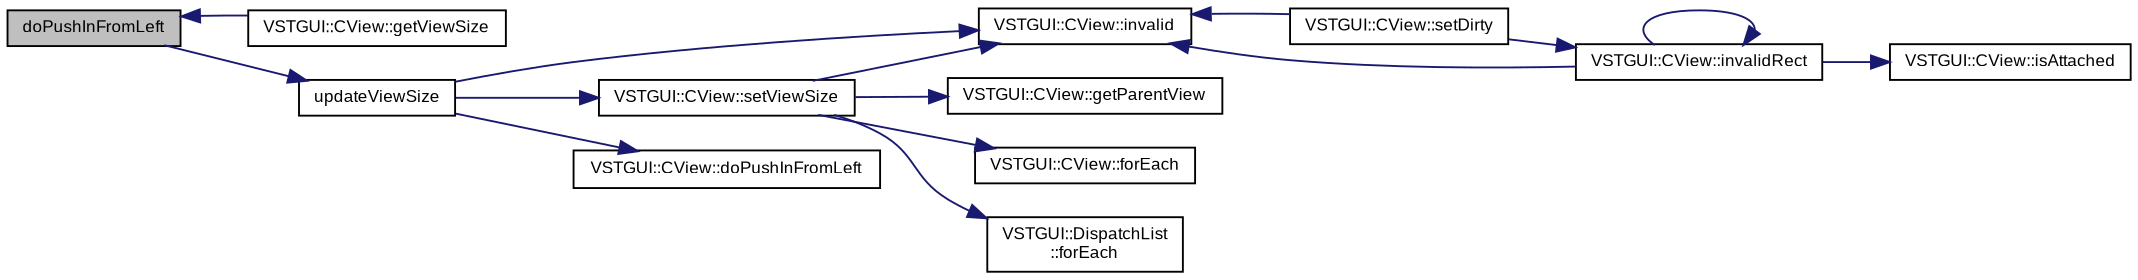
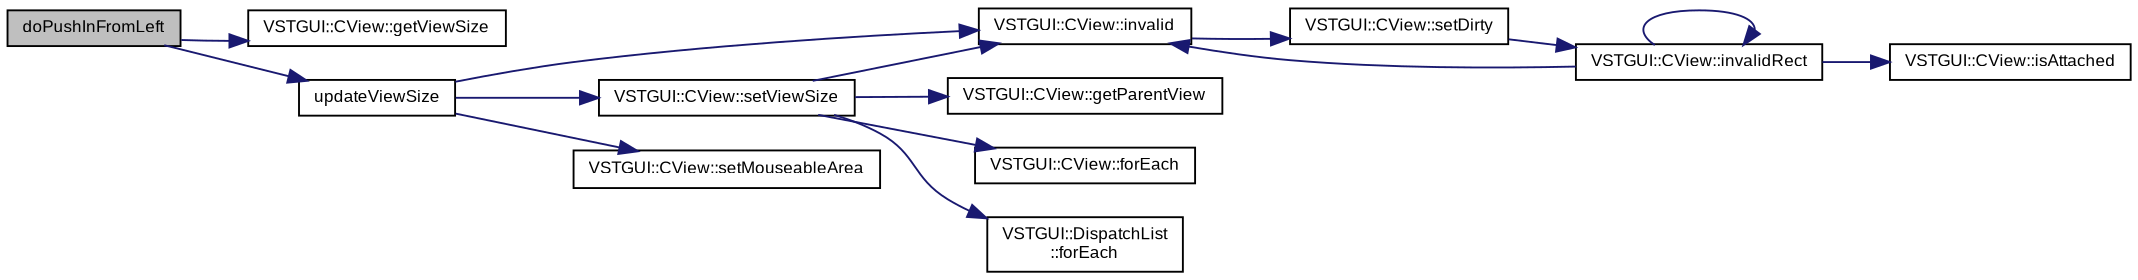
(1251, 14) -> (1231, 39)
(224, 16) -> (205, 41)
(727, 169) -> (727, 169)
